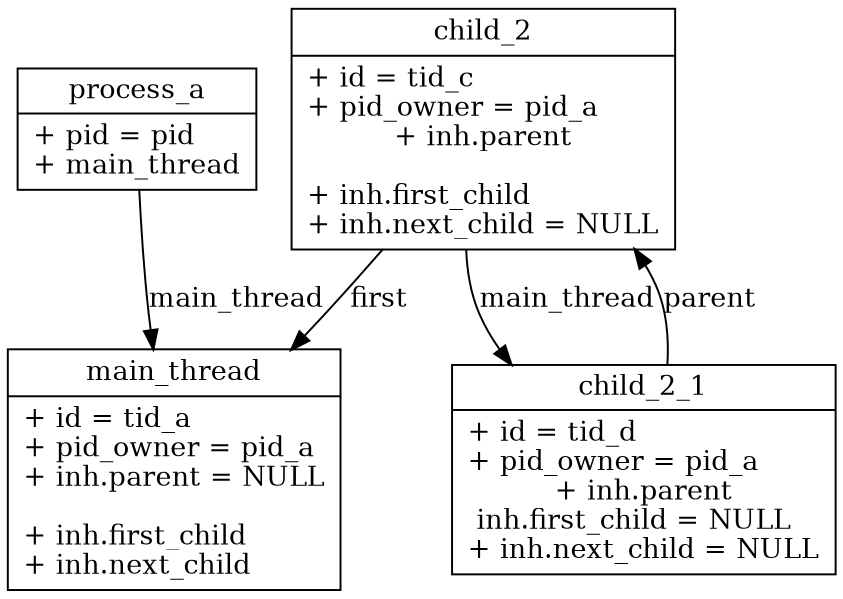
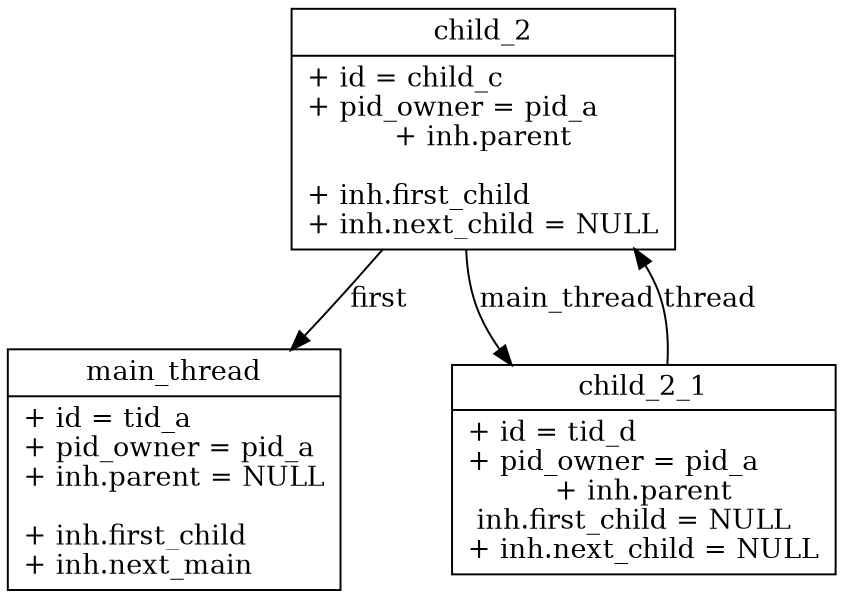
(390, 78) -> (405, 78)
(137, 129) -> none
(710, 299) -> (710, 299)
(138, 566) -> (139, 566)
